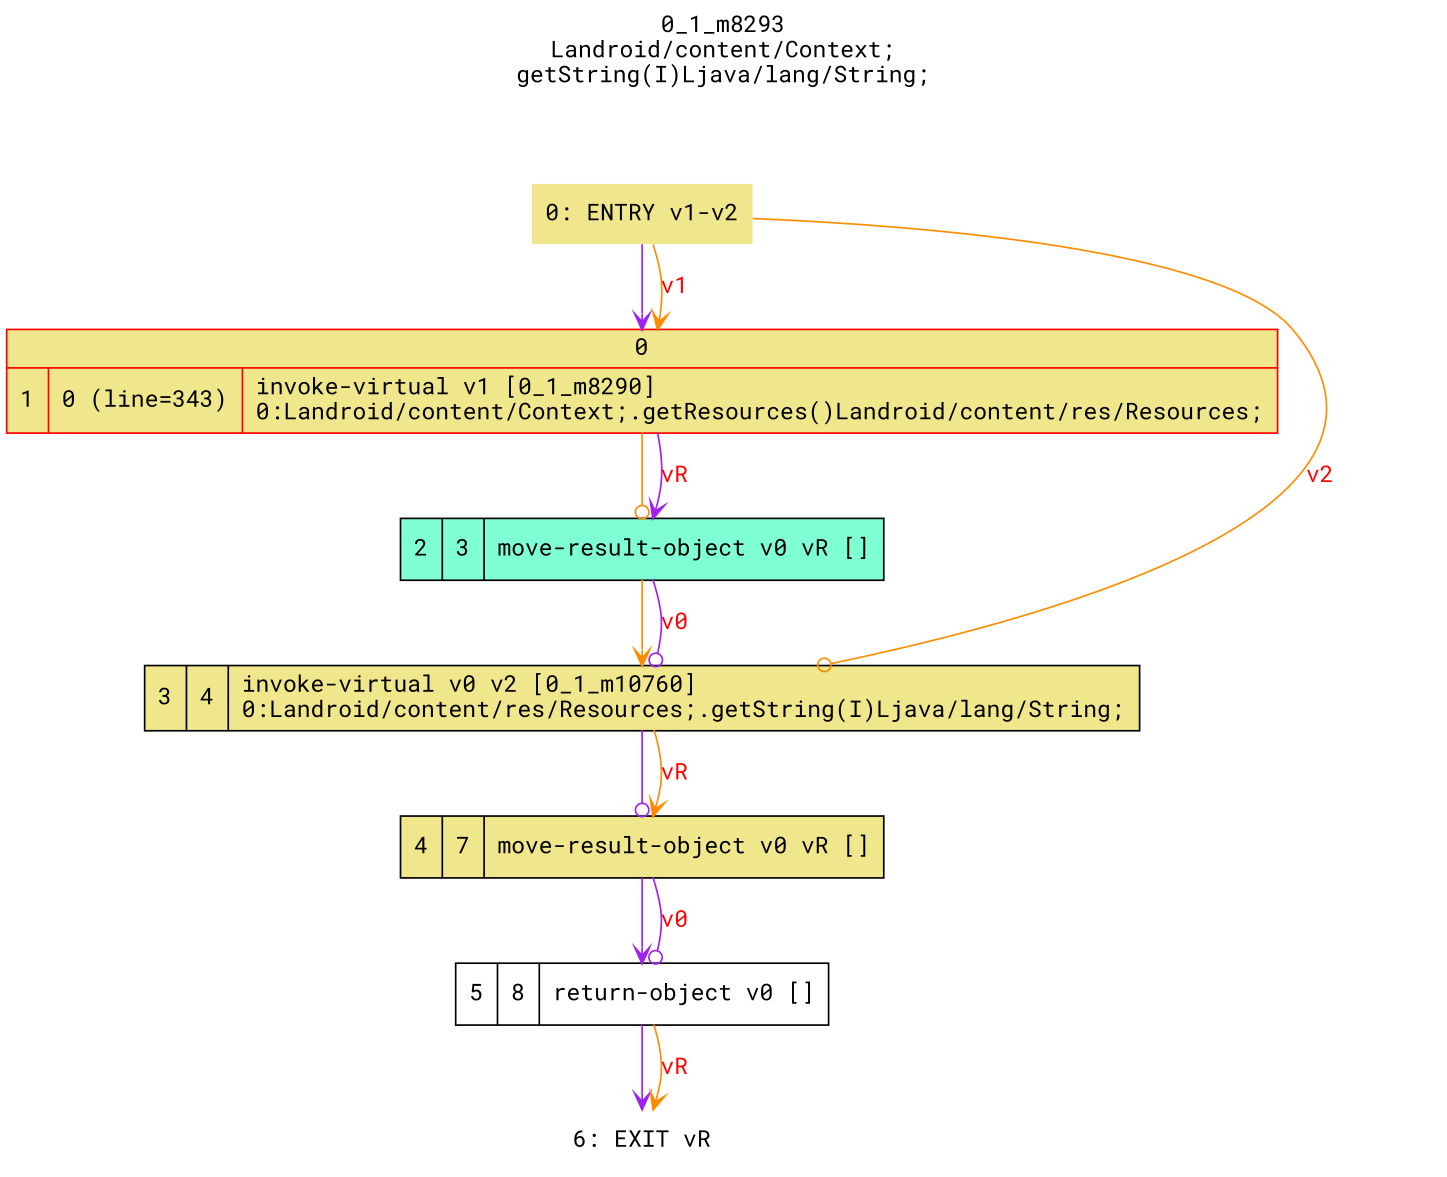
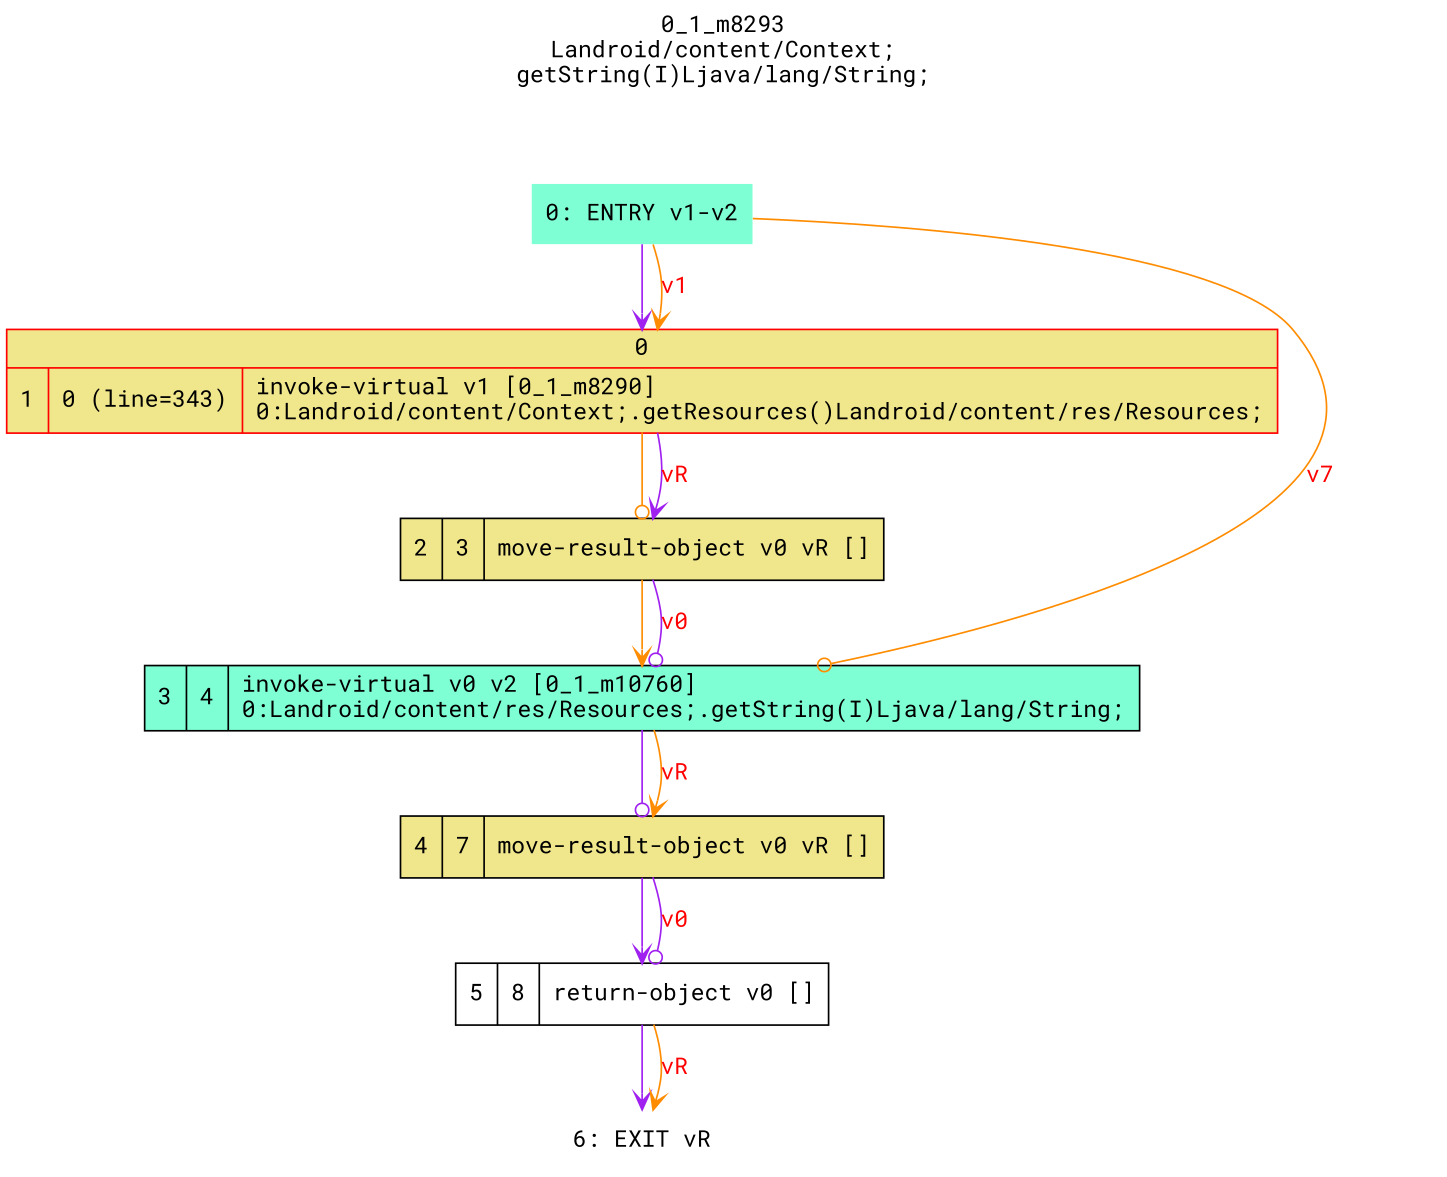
(642, 214) -> (642, 214)
(1320, 476) -> (1320, 476)
(642, 549) -> (642, 549)
(642, 698) -> (642, 698)
